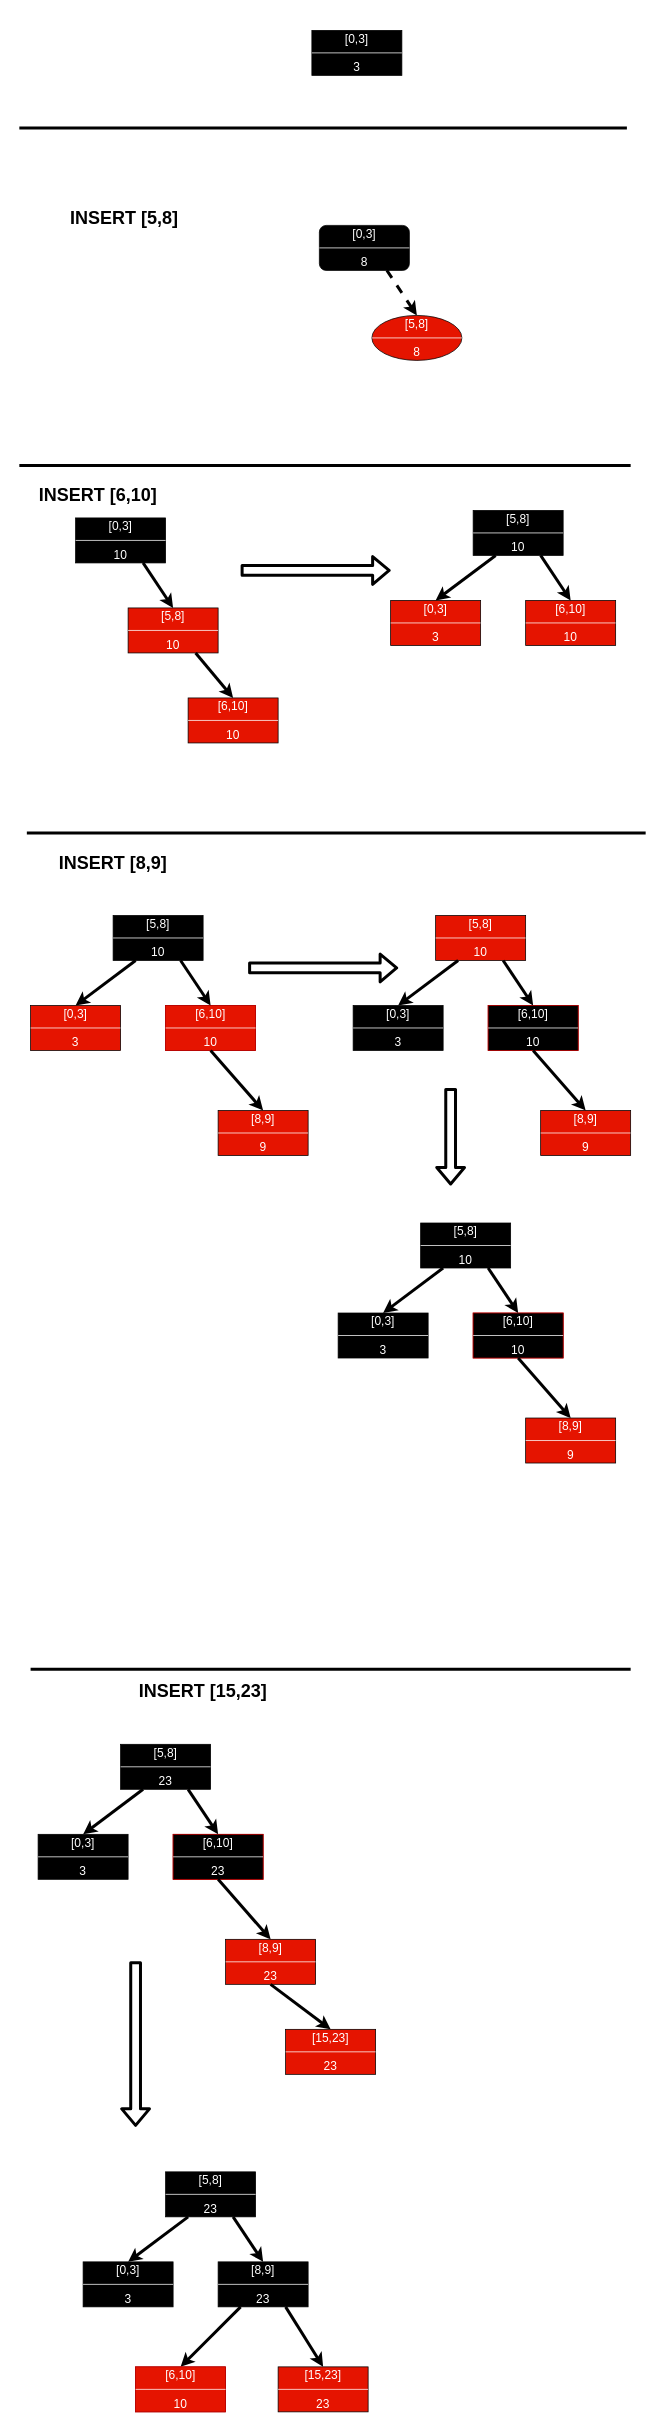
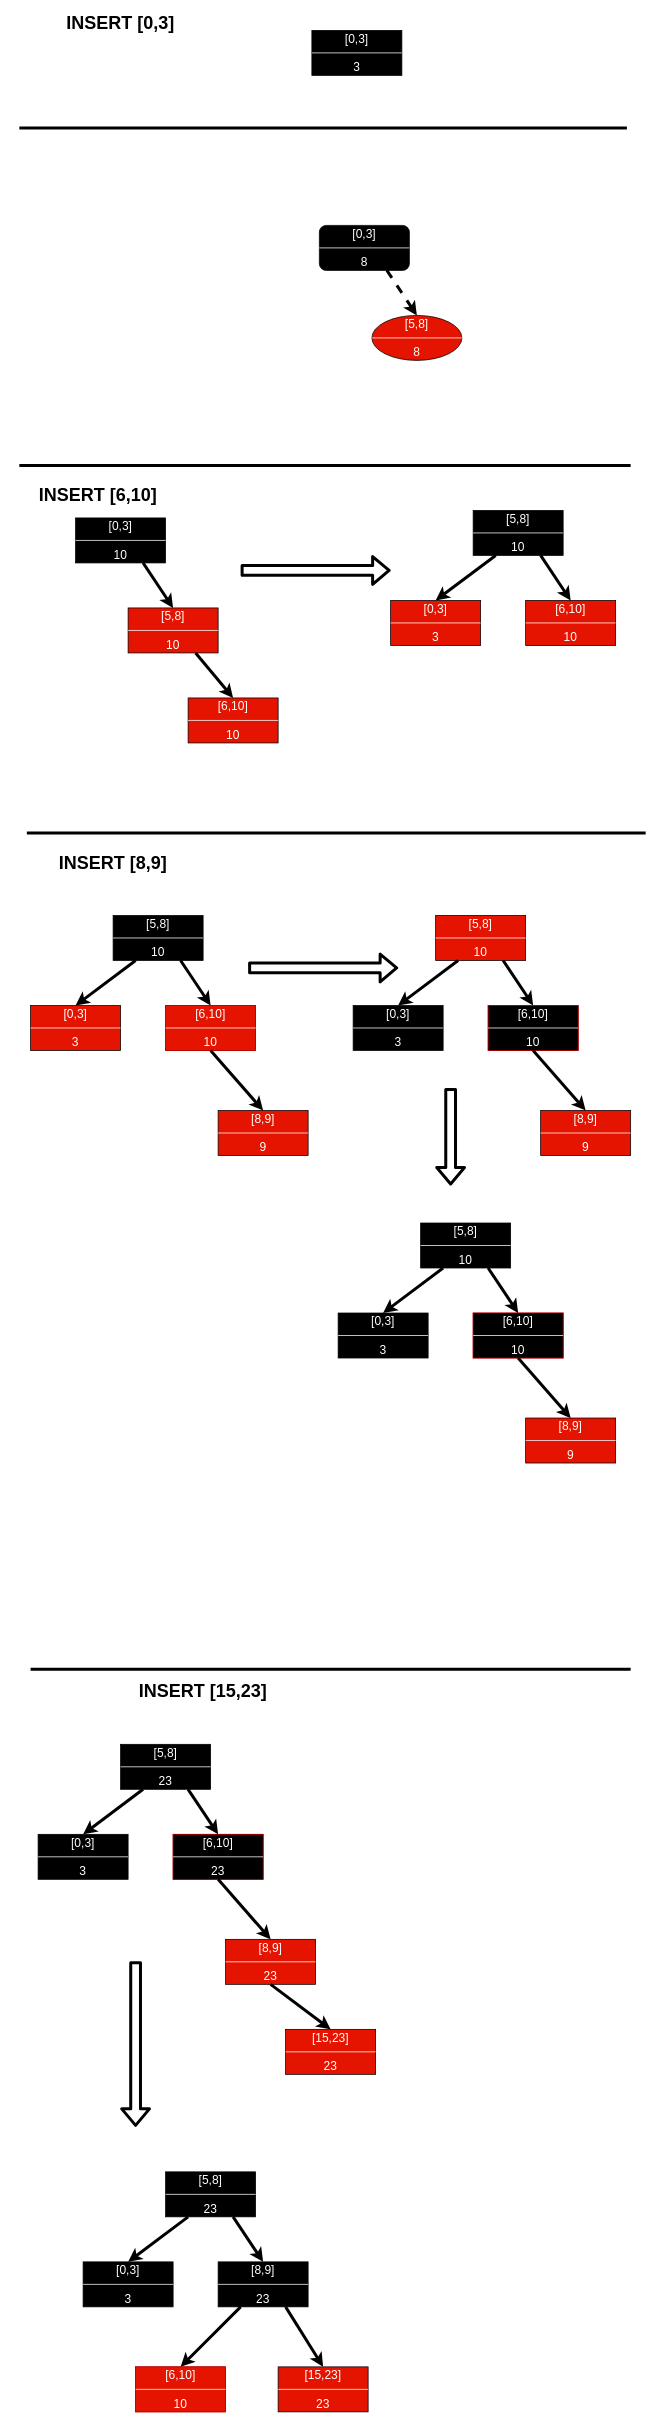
none -> (120, 23)
(124, 218) -> none
